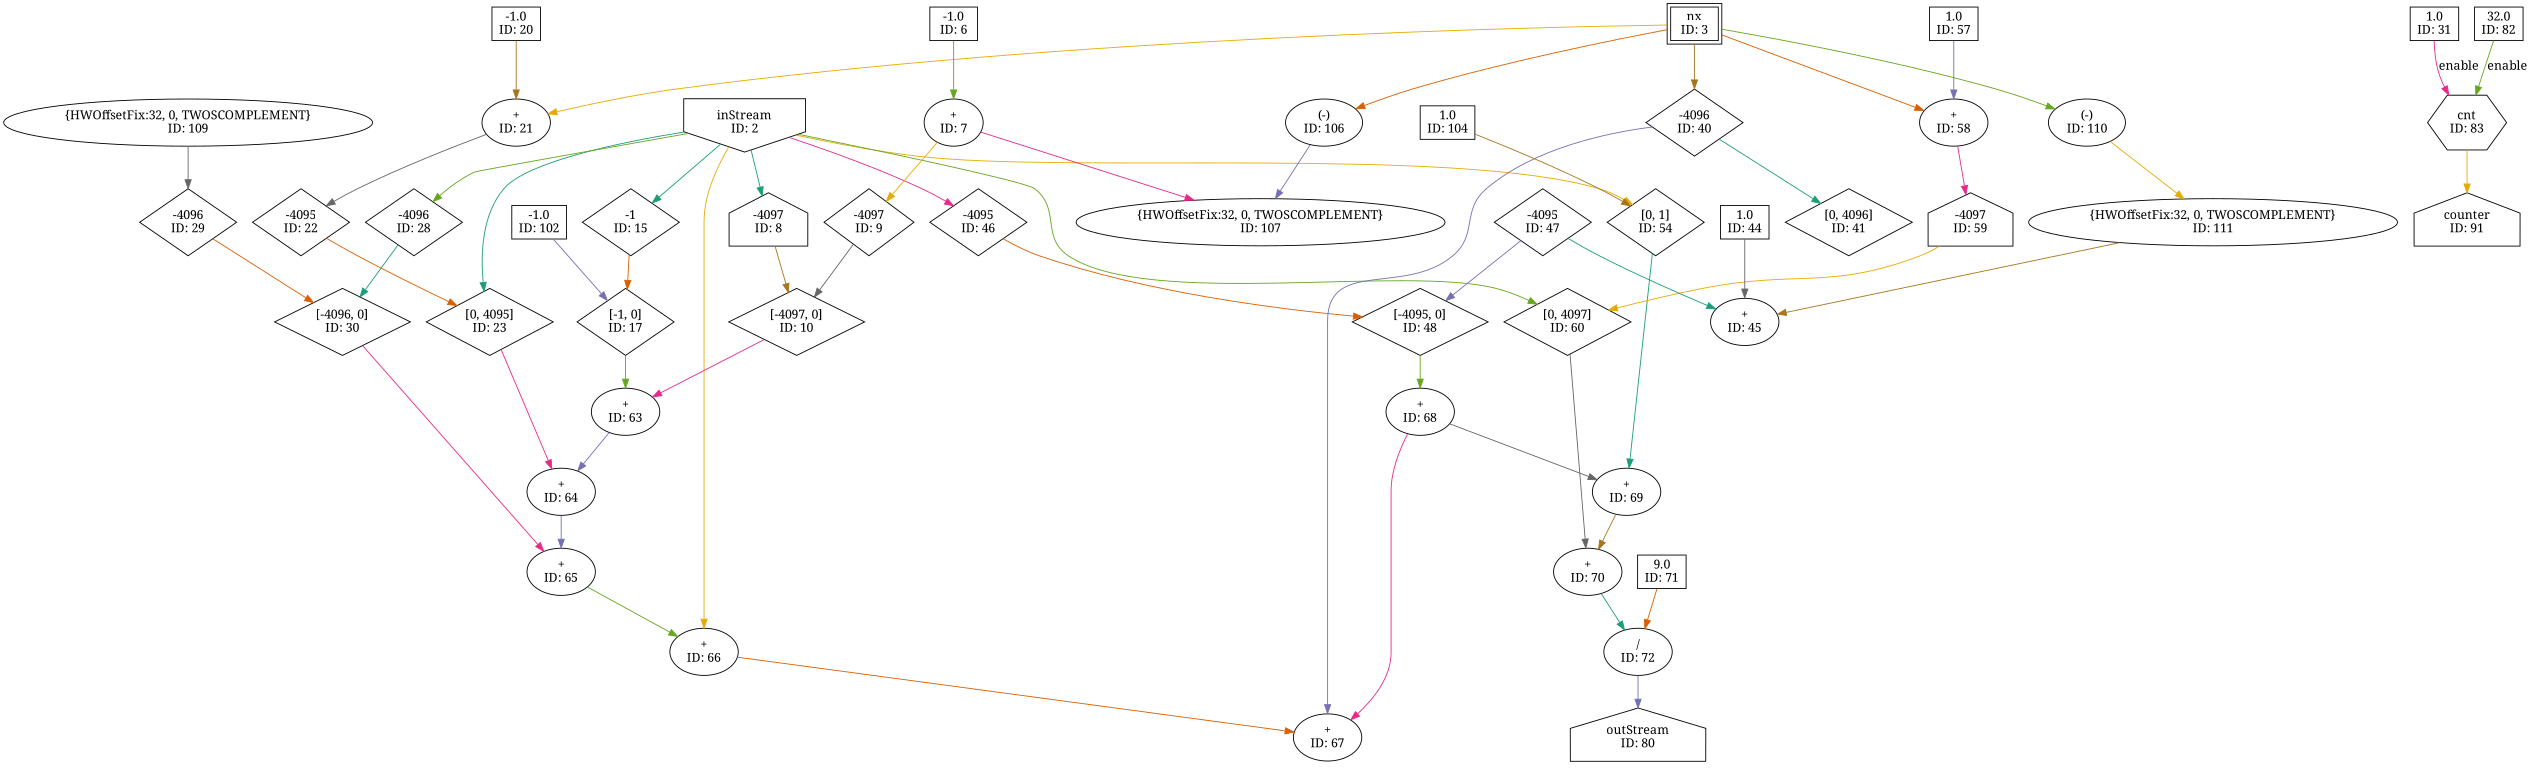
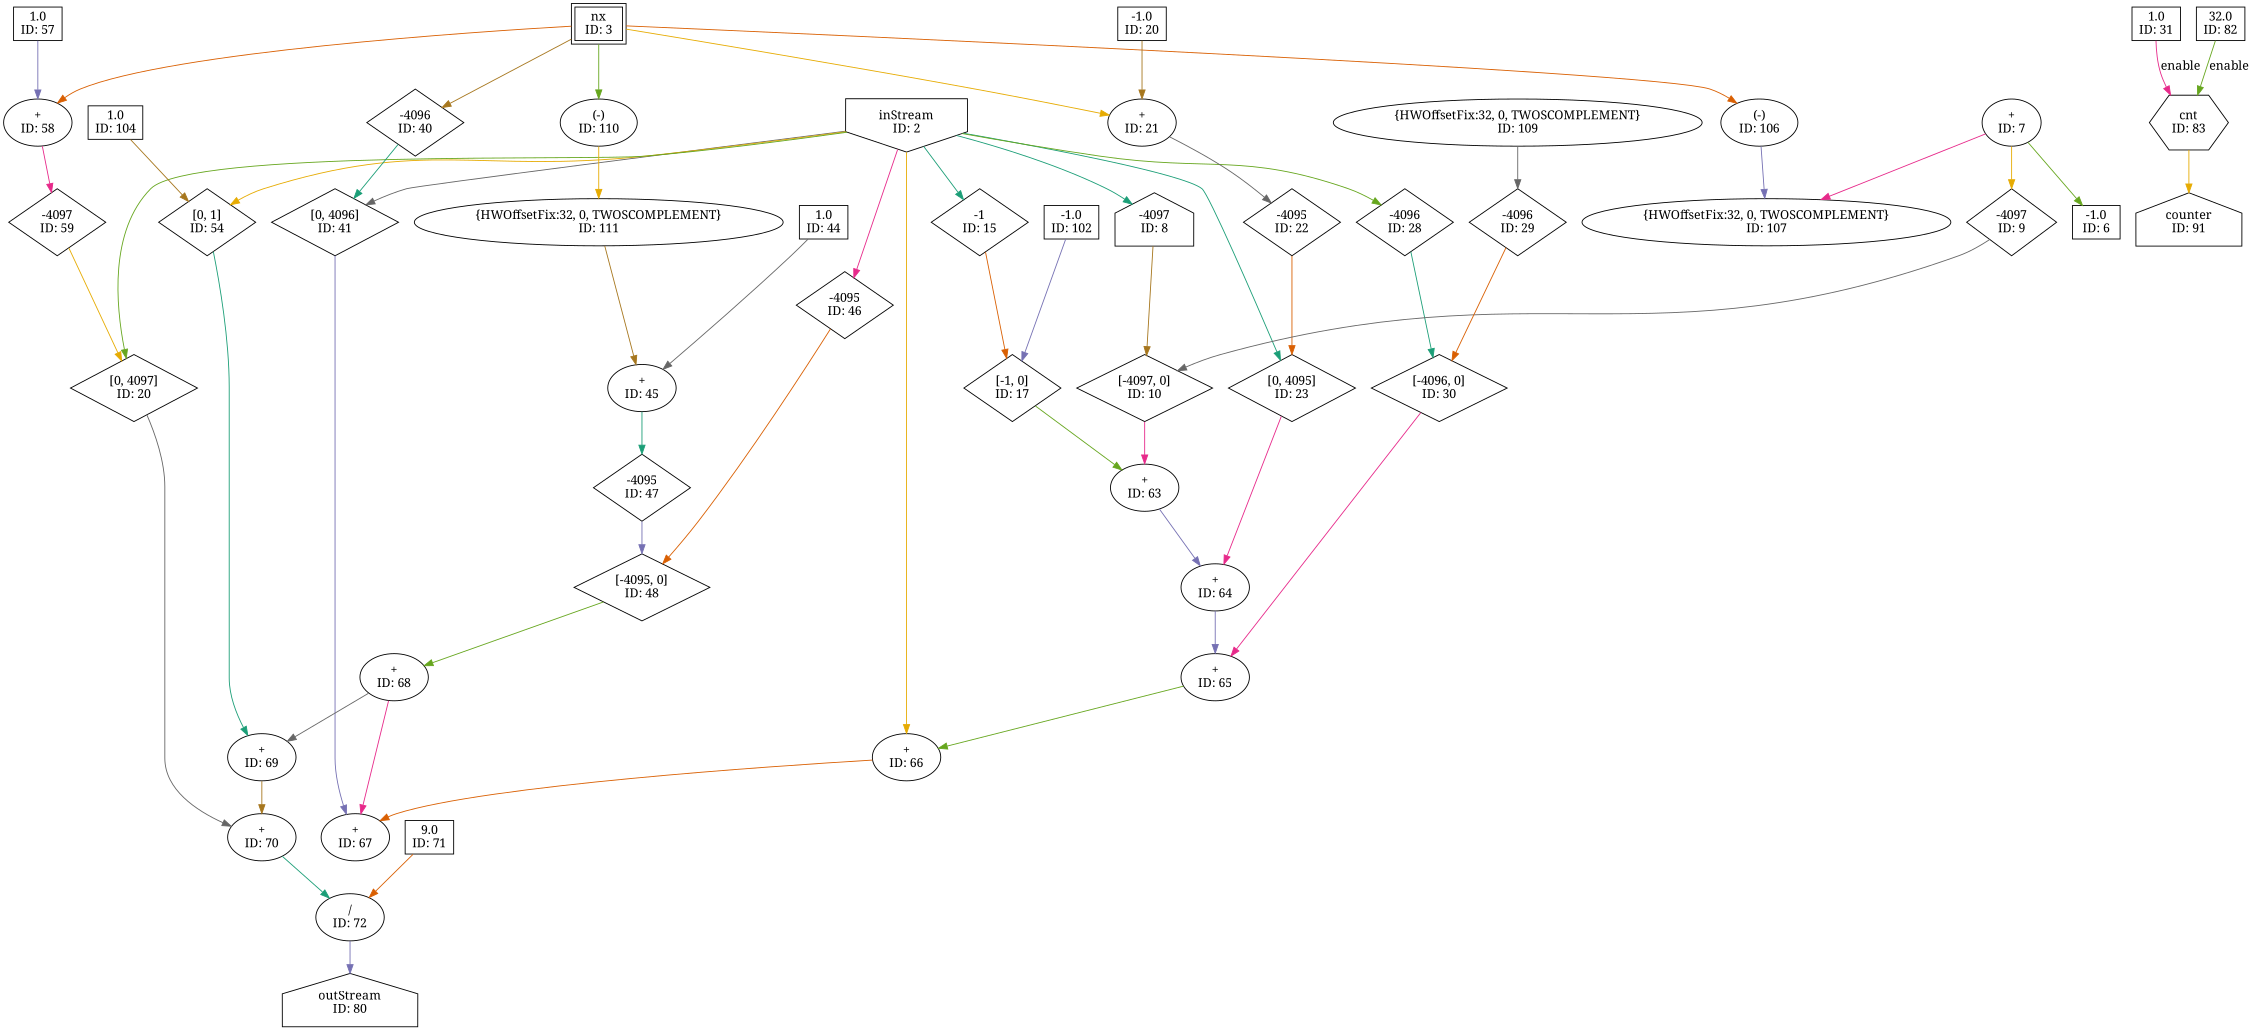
(954, 65) -> (2052, 171)
none -> (561, 168)
(1971, 222) -> (57, 222)
(1637, 274) -> (642, 428)
(1330, 308) -> (335, 531)
(1567, 322) -> (134, 388)
